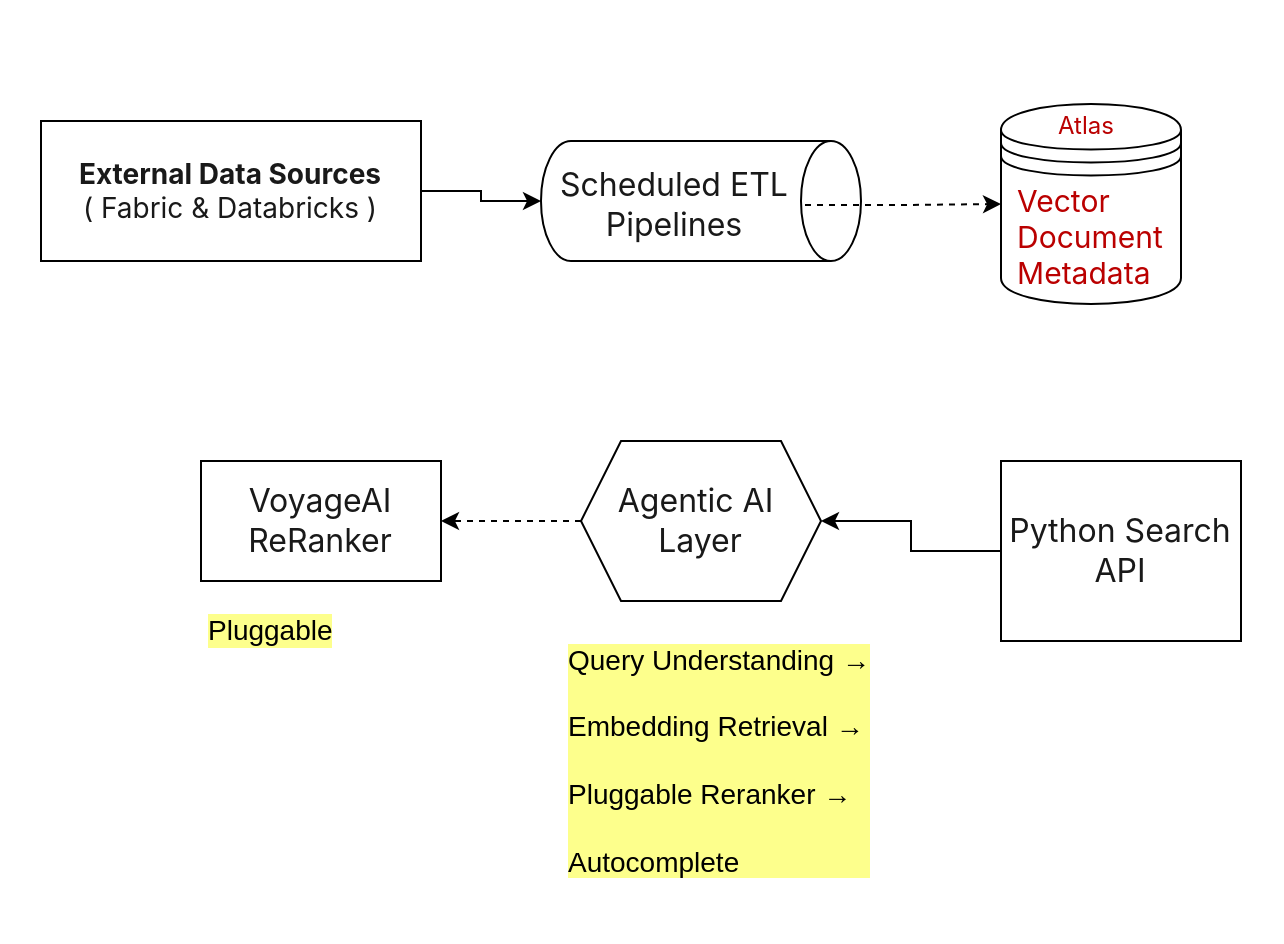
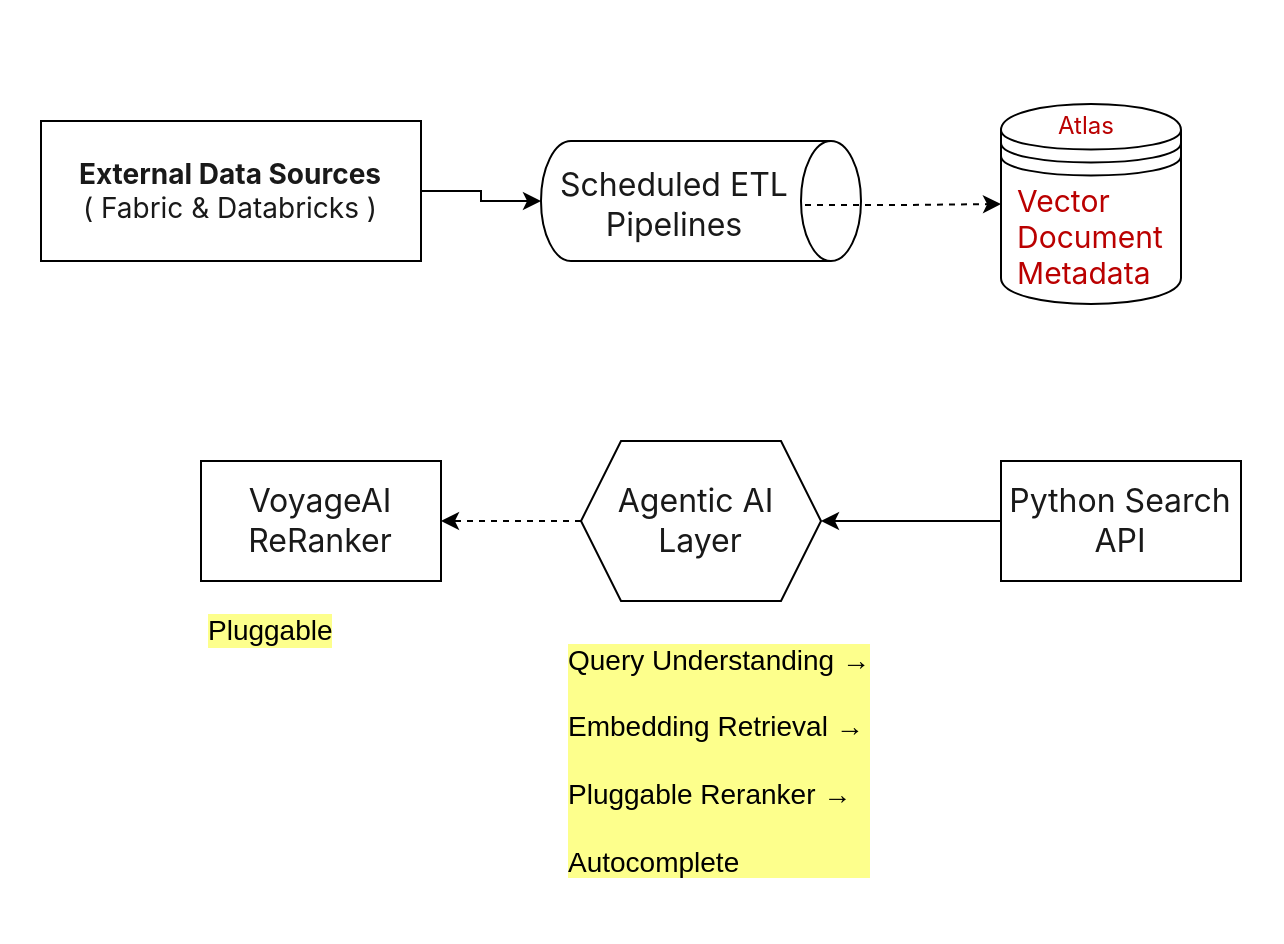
(1121, 551) -> (1121, 521)
